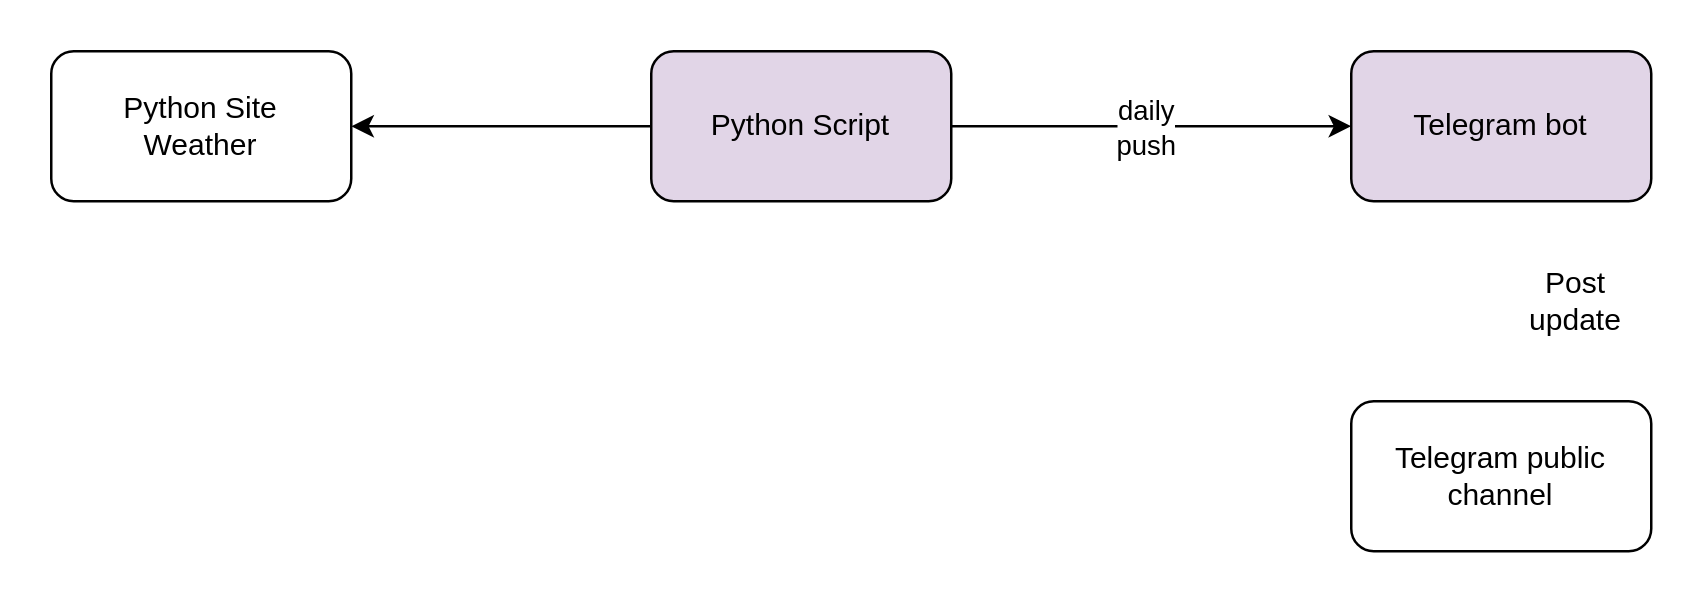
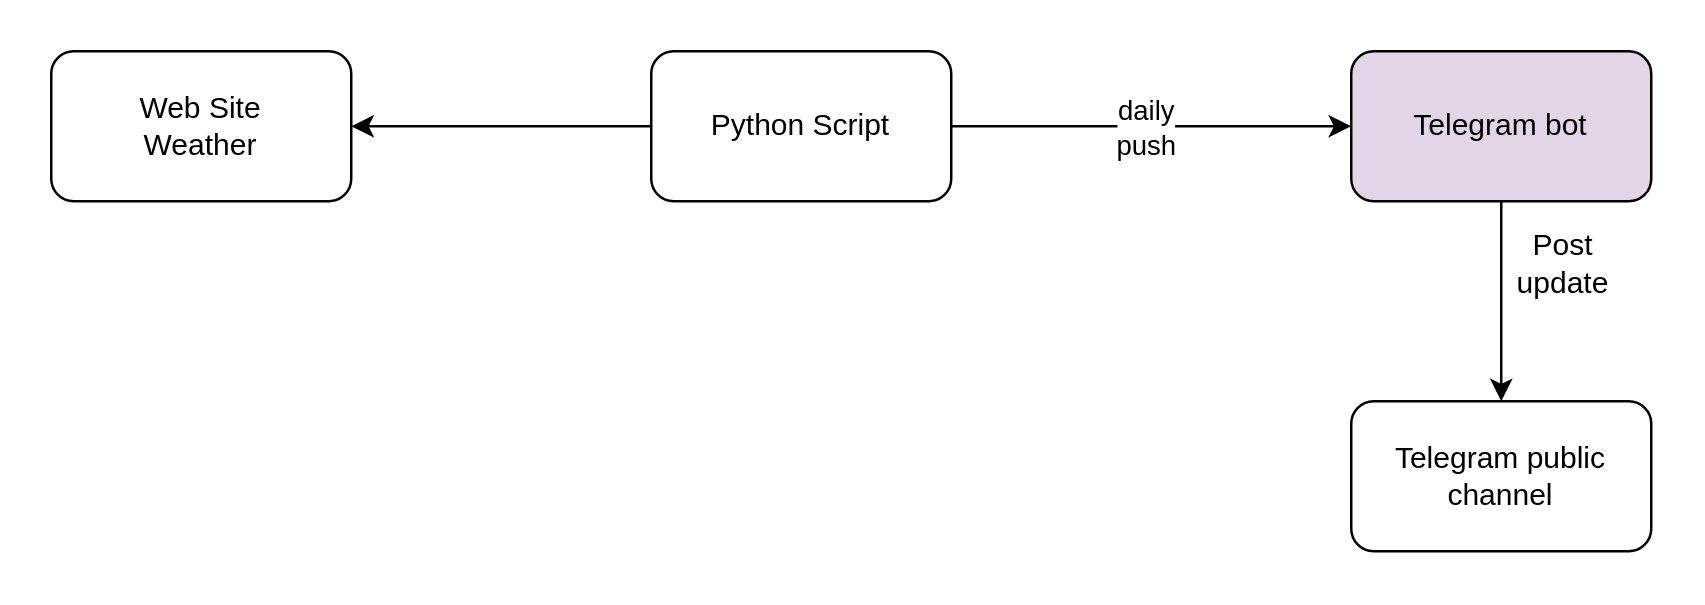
(201, 126) -> (201, 126)
(801, 126) -> (801, 126)
none -> (1501, 293)
(1576, 301) -> (1564, 264)
